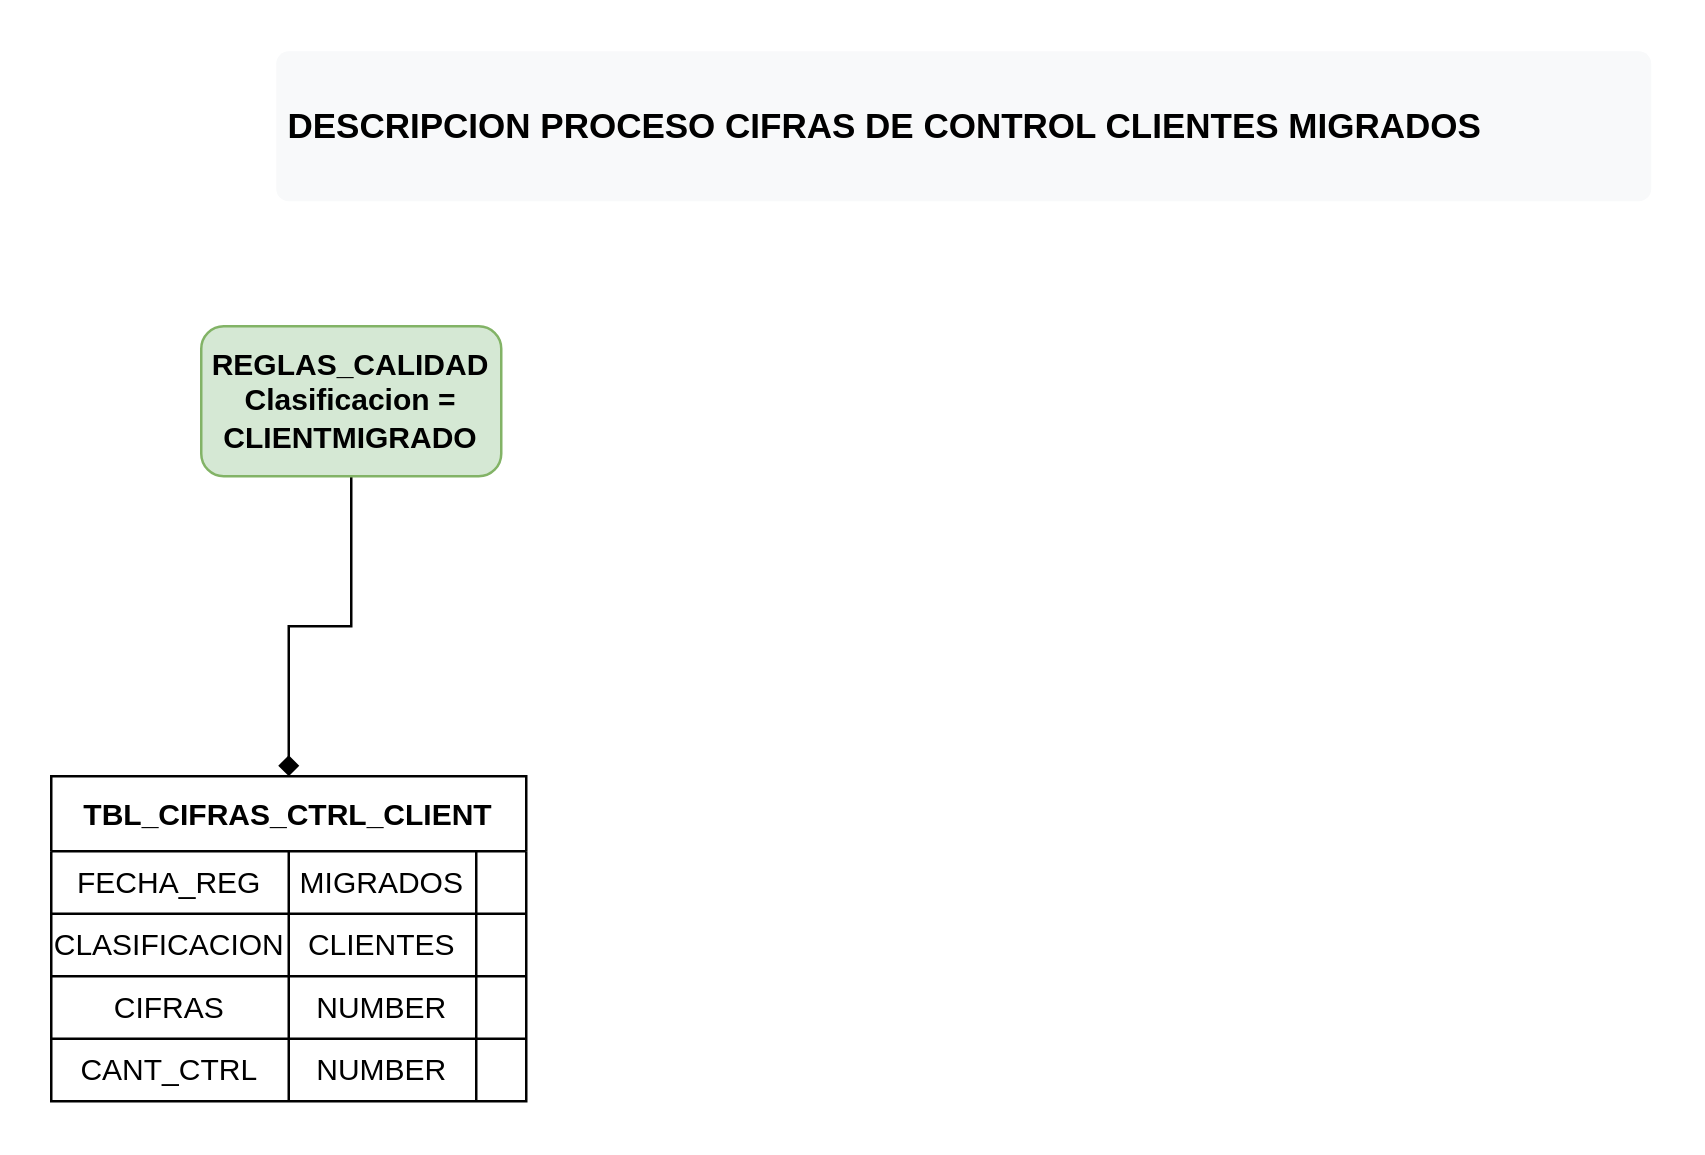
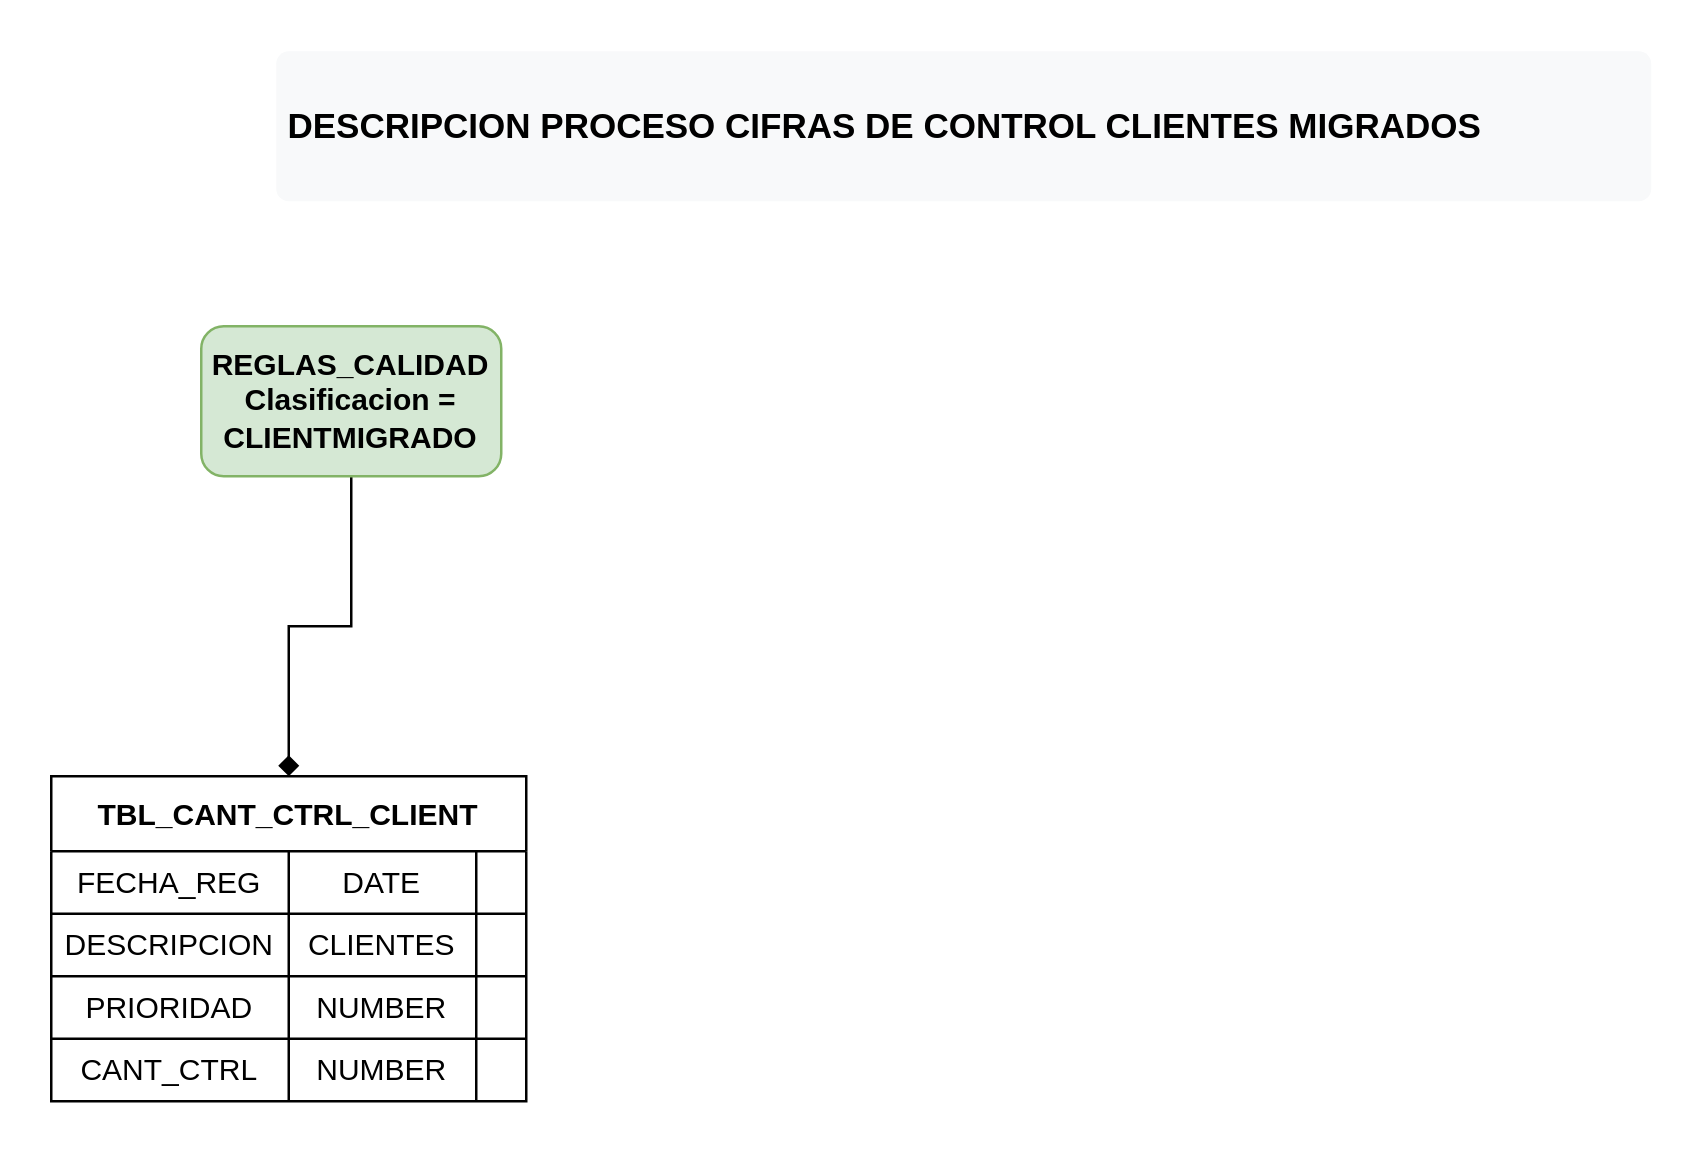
(288, 815) -> (288, 815)
(383, 884) -> (383, 884)
(170, 946) -> (170, 946)
(170, 1009) -> (170, 1009)
